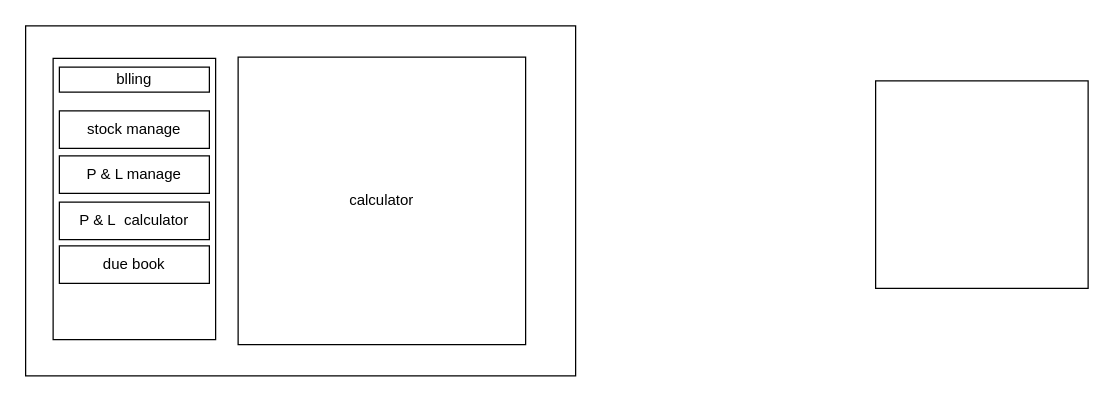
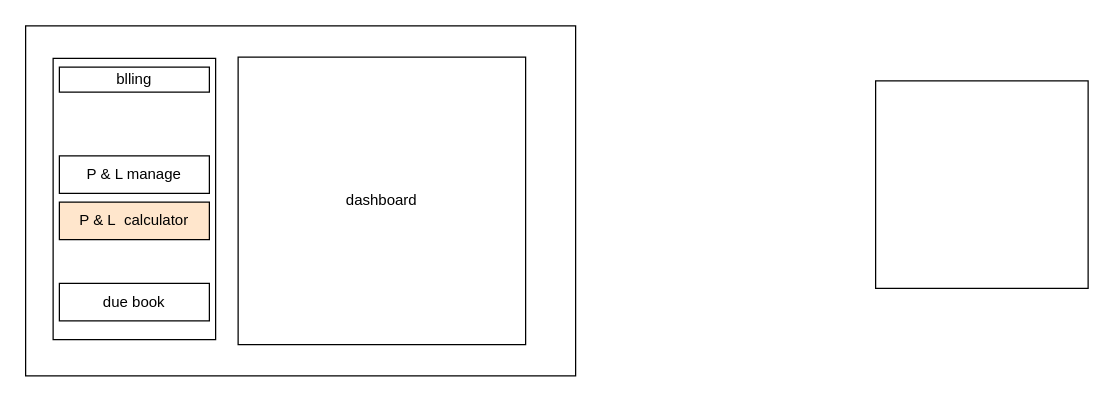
(134, 129) -> none
(382, 201) -> (382, 201)
(134, 221) -> (134, 221)
(134, 264) -> (134, 302)
